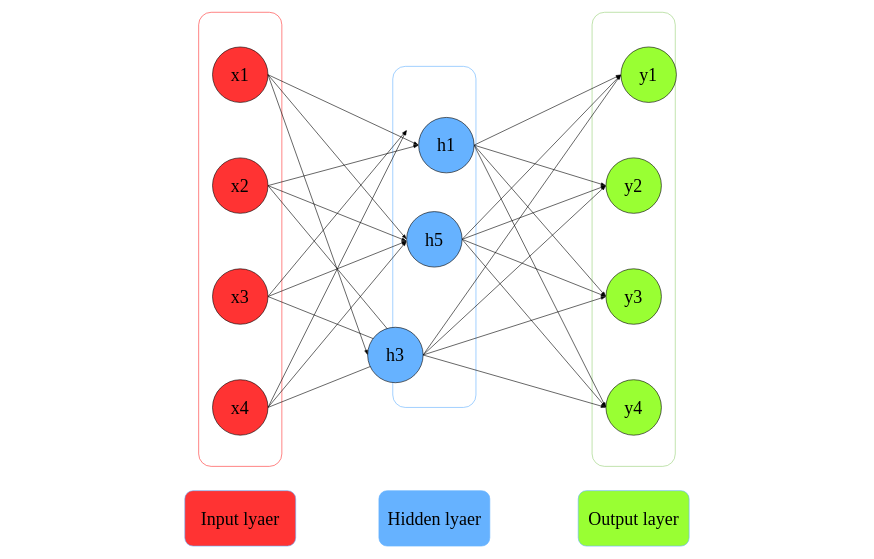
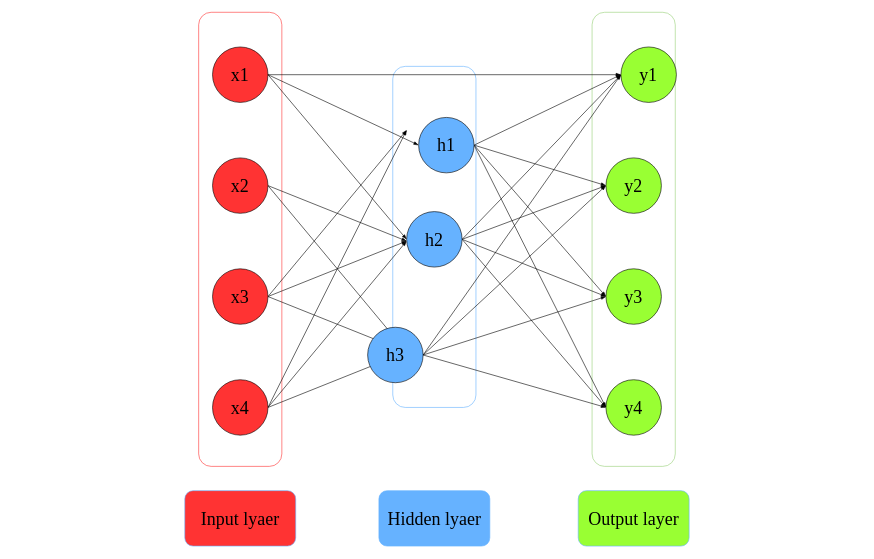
(341, 166) -> none
(302, 172) -> (443, 75)
(434, 240) -> (434, 240)
